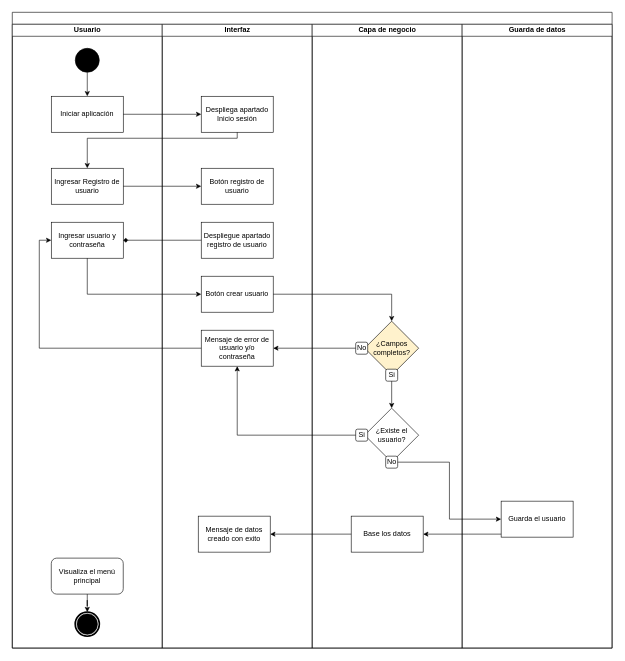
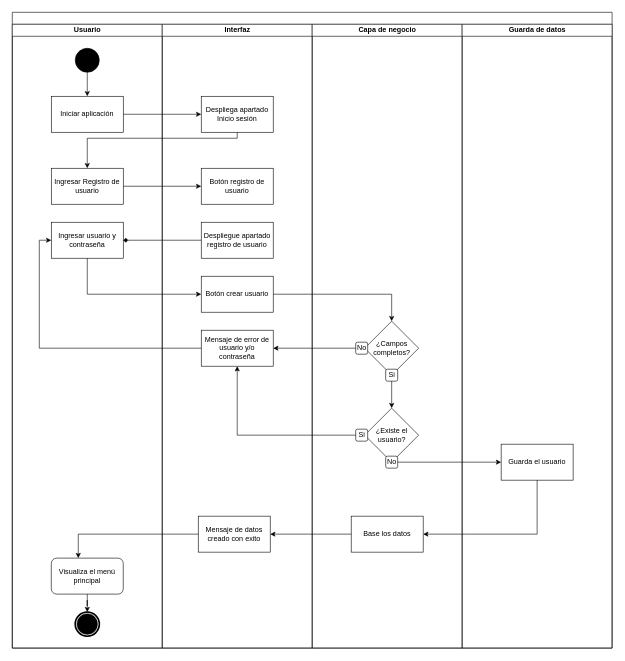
(392, 348) -> (392, 348)
(537, 519) -> (537, 462)
none -> (78, 534)
